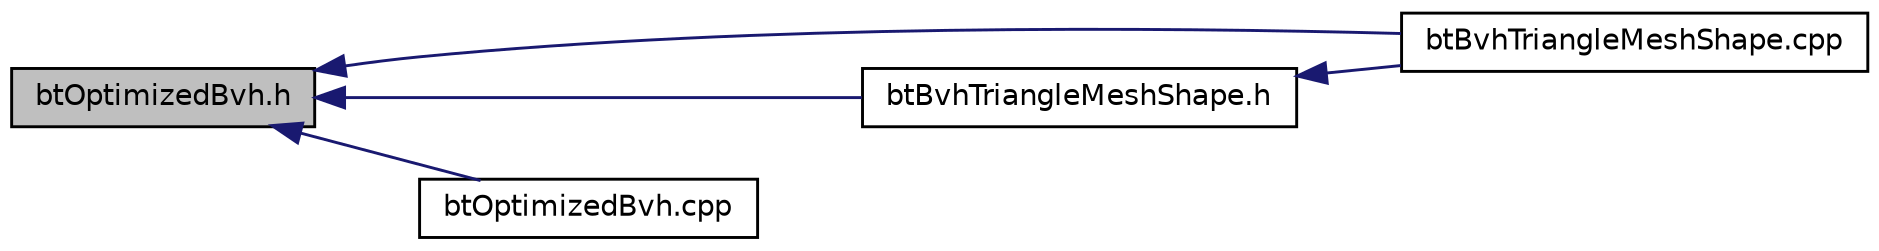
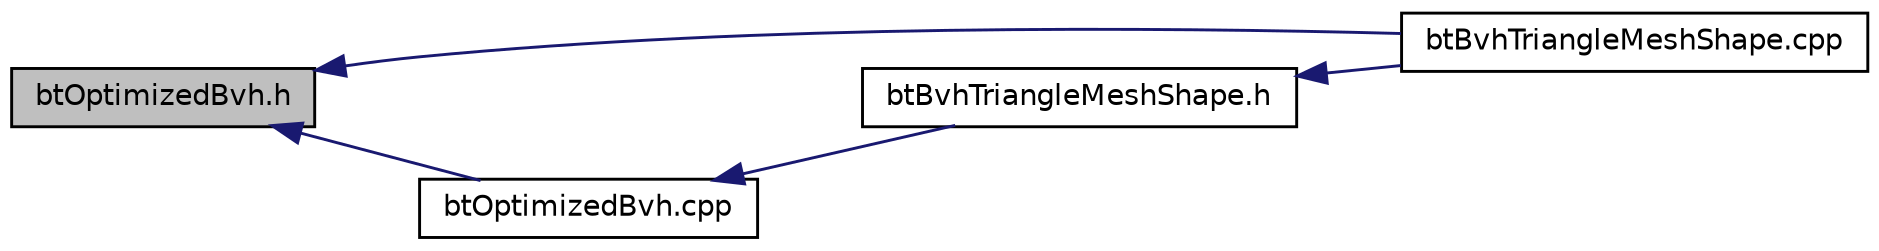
(603, 98) -> (849, 150)
